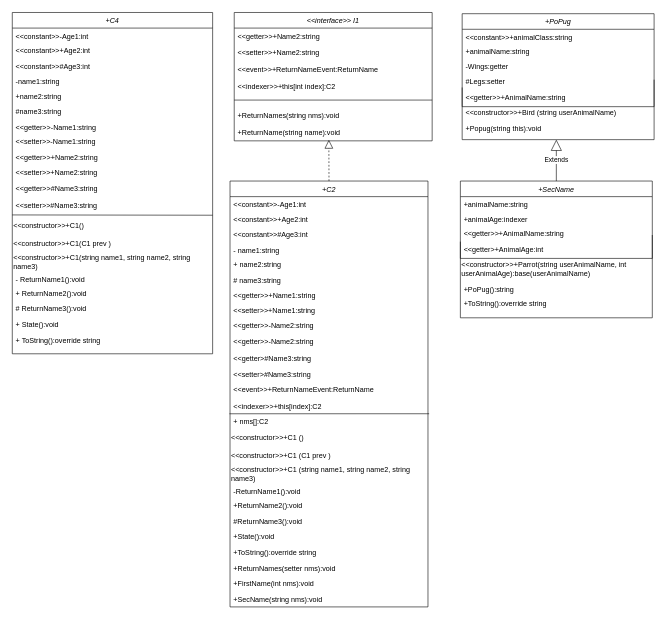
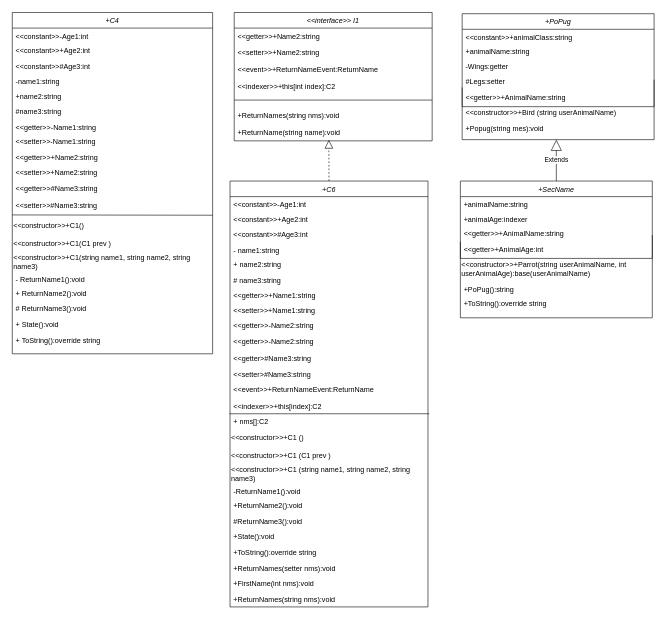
(509, 128) -> (508, 128)
(329, 189) -> (329, 189)
(280, 599) -> (288, 599)
